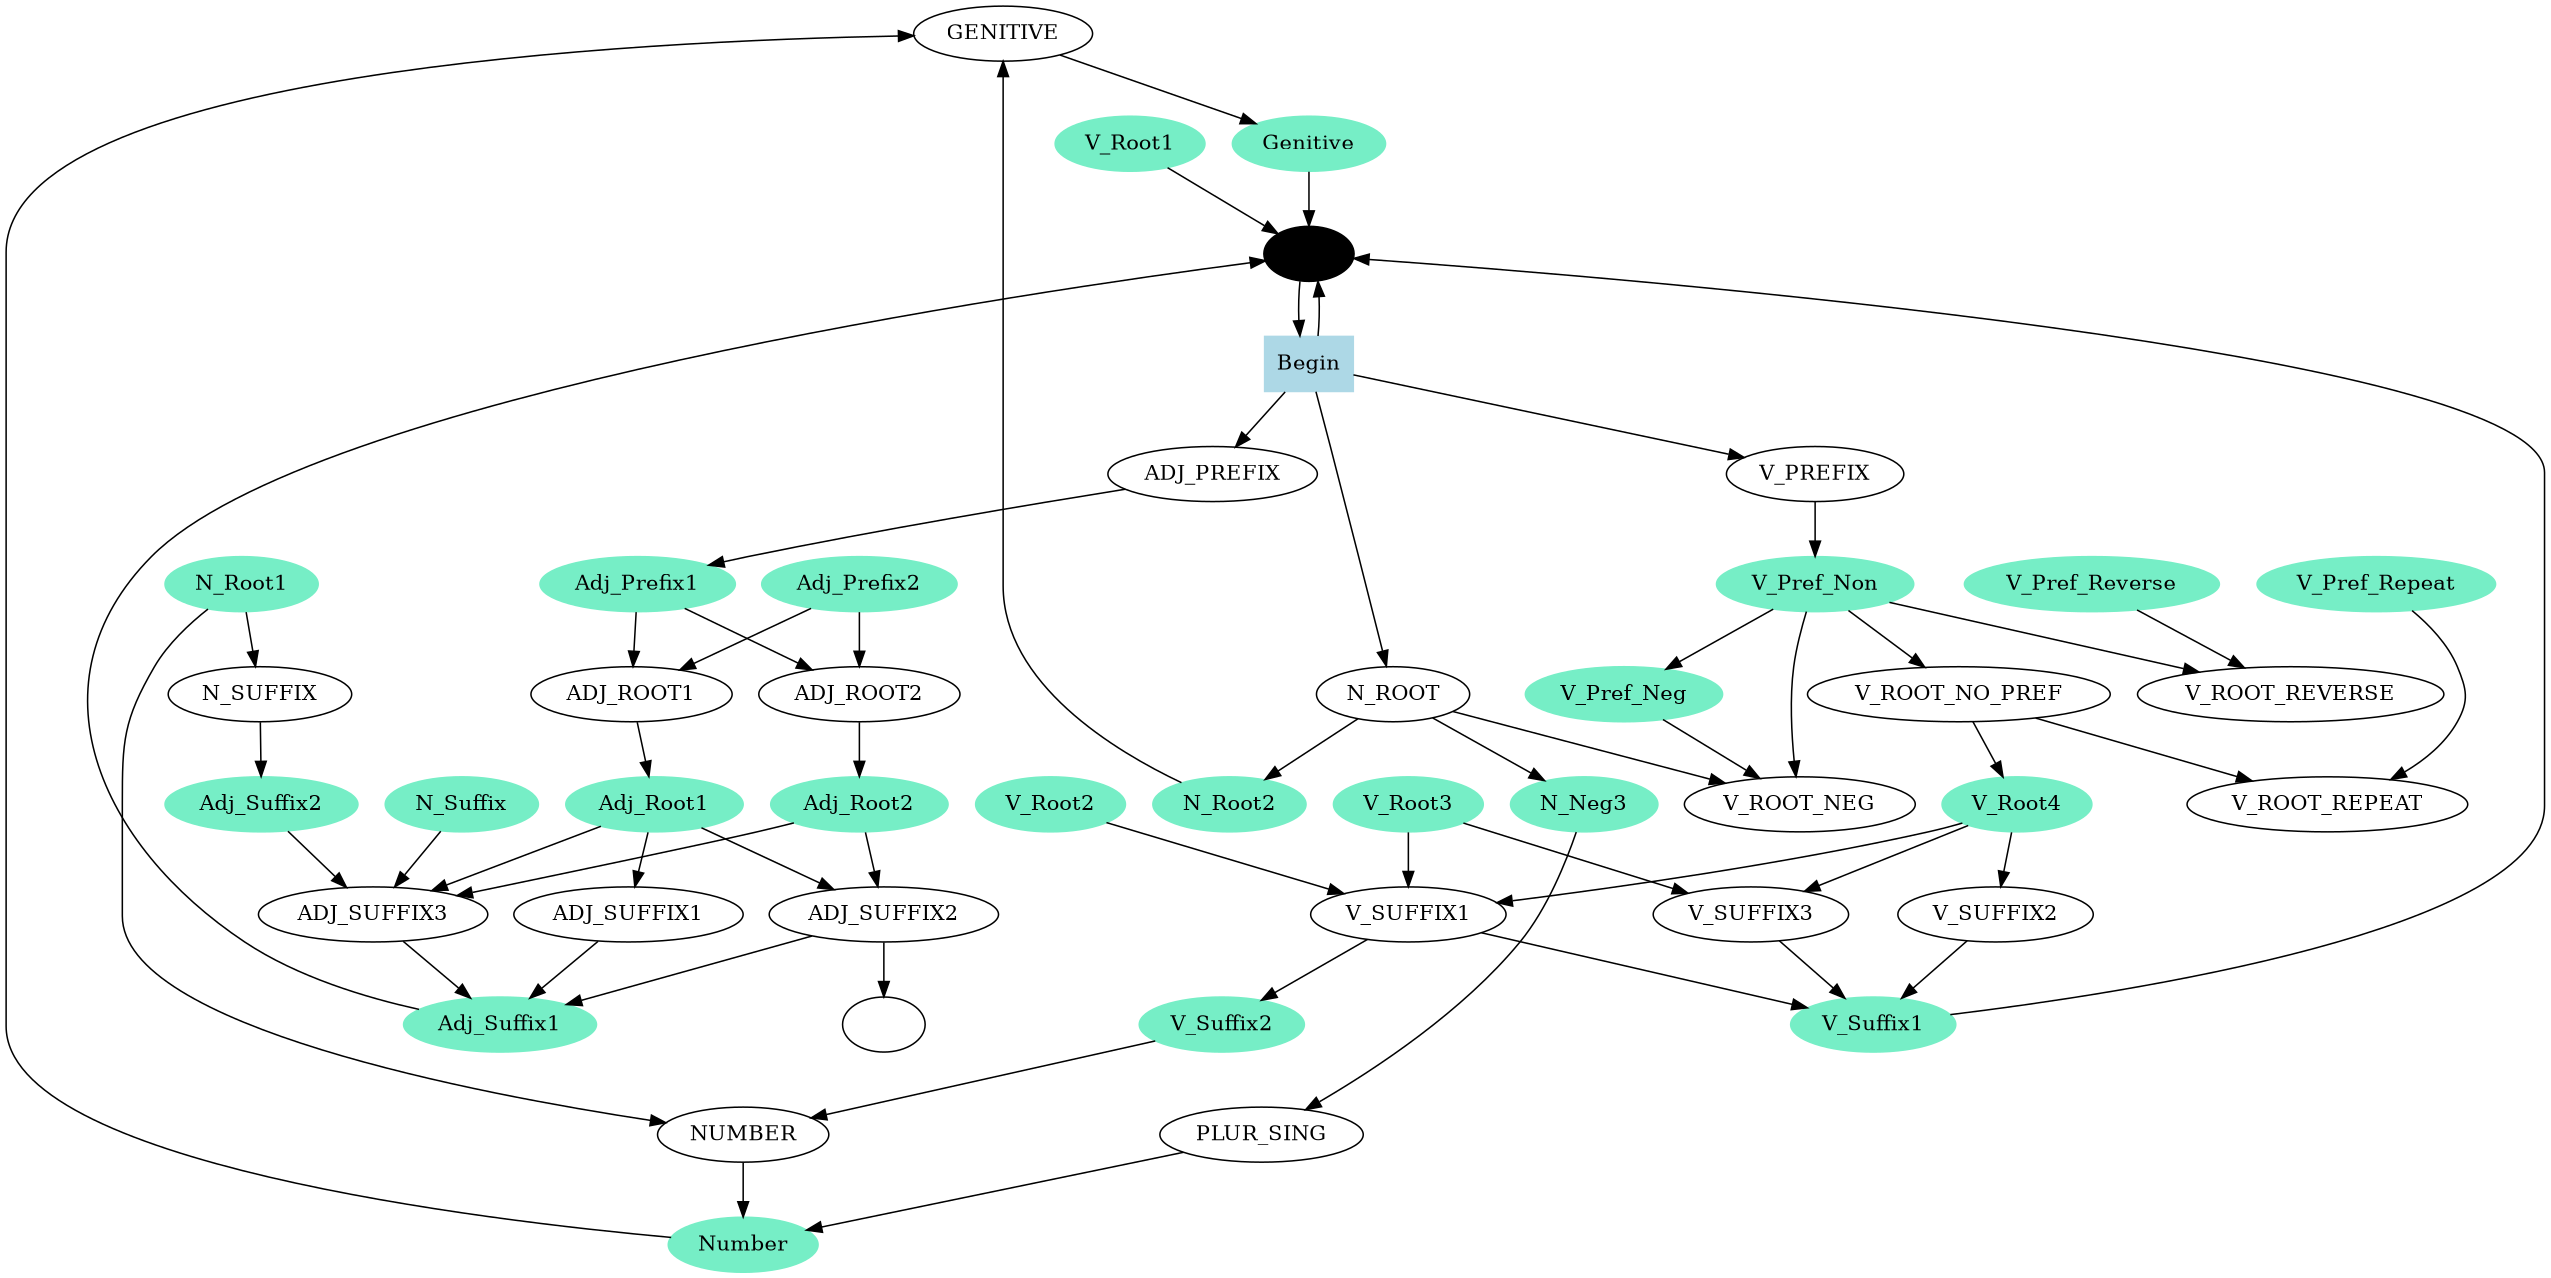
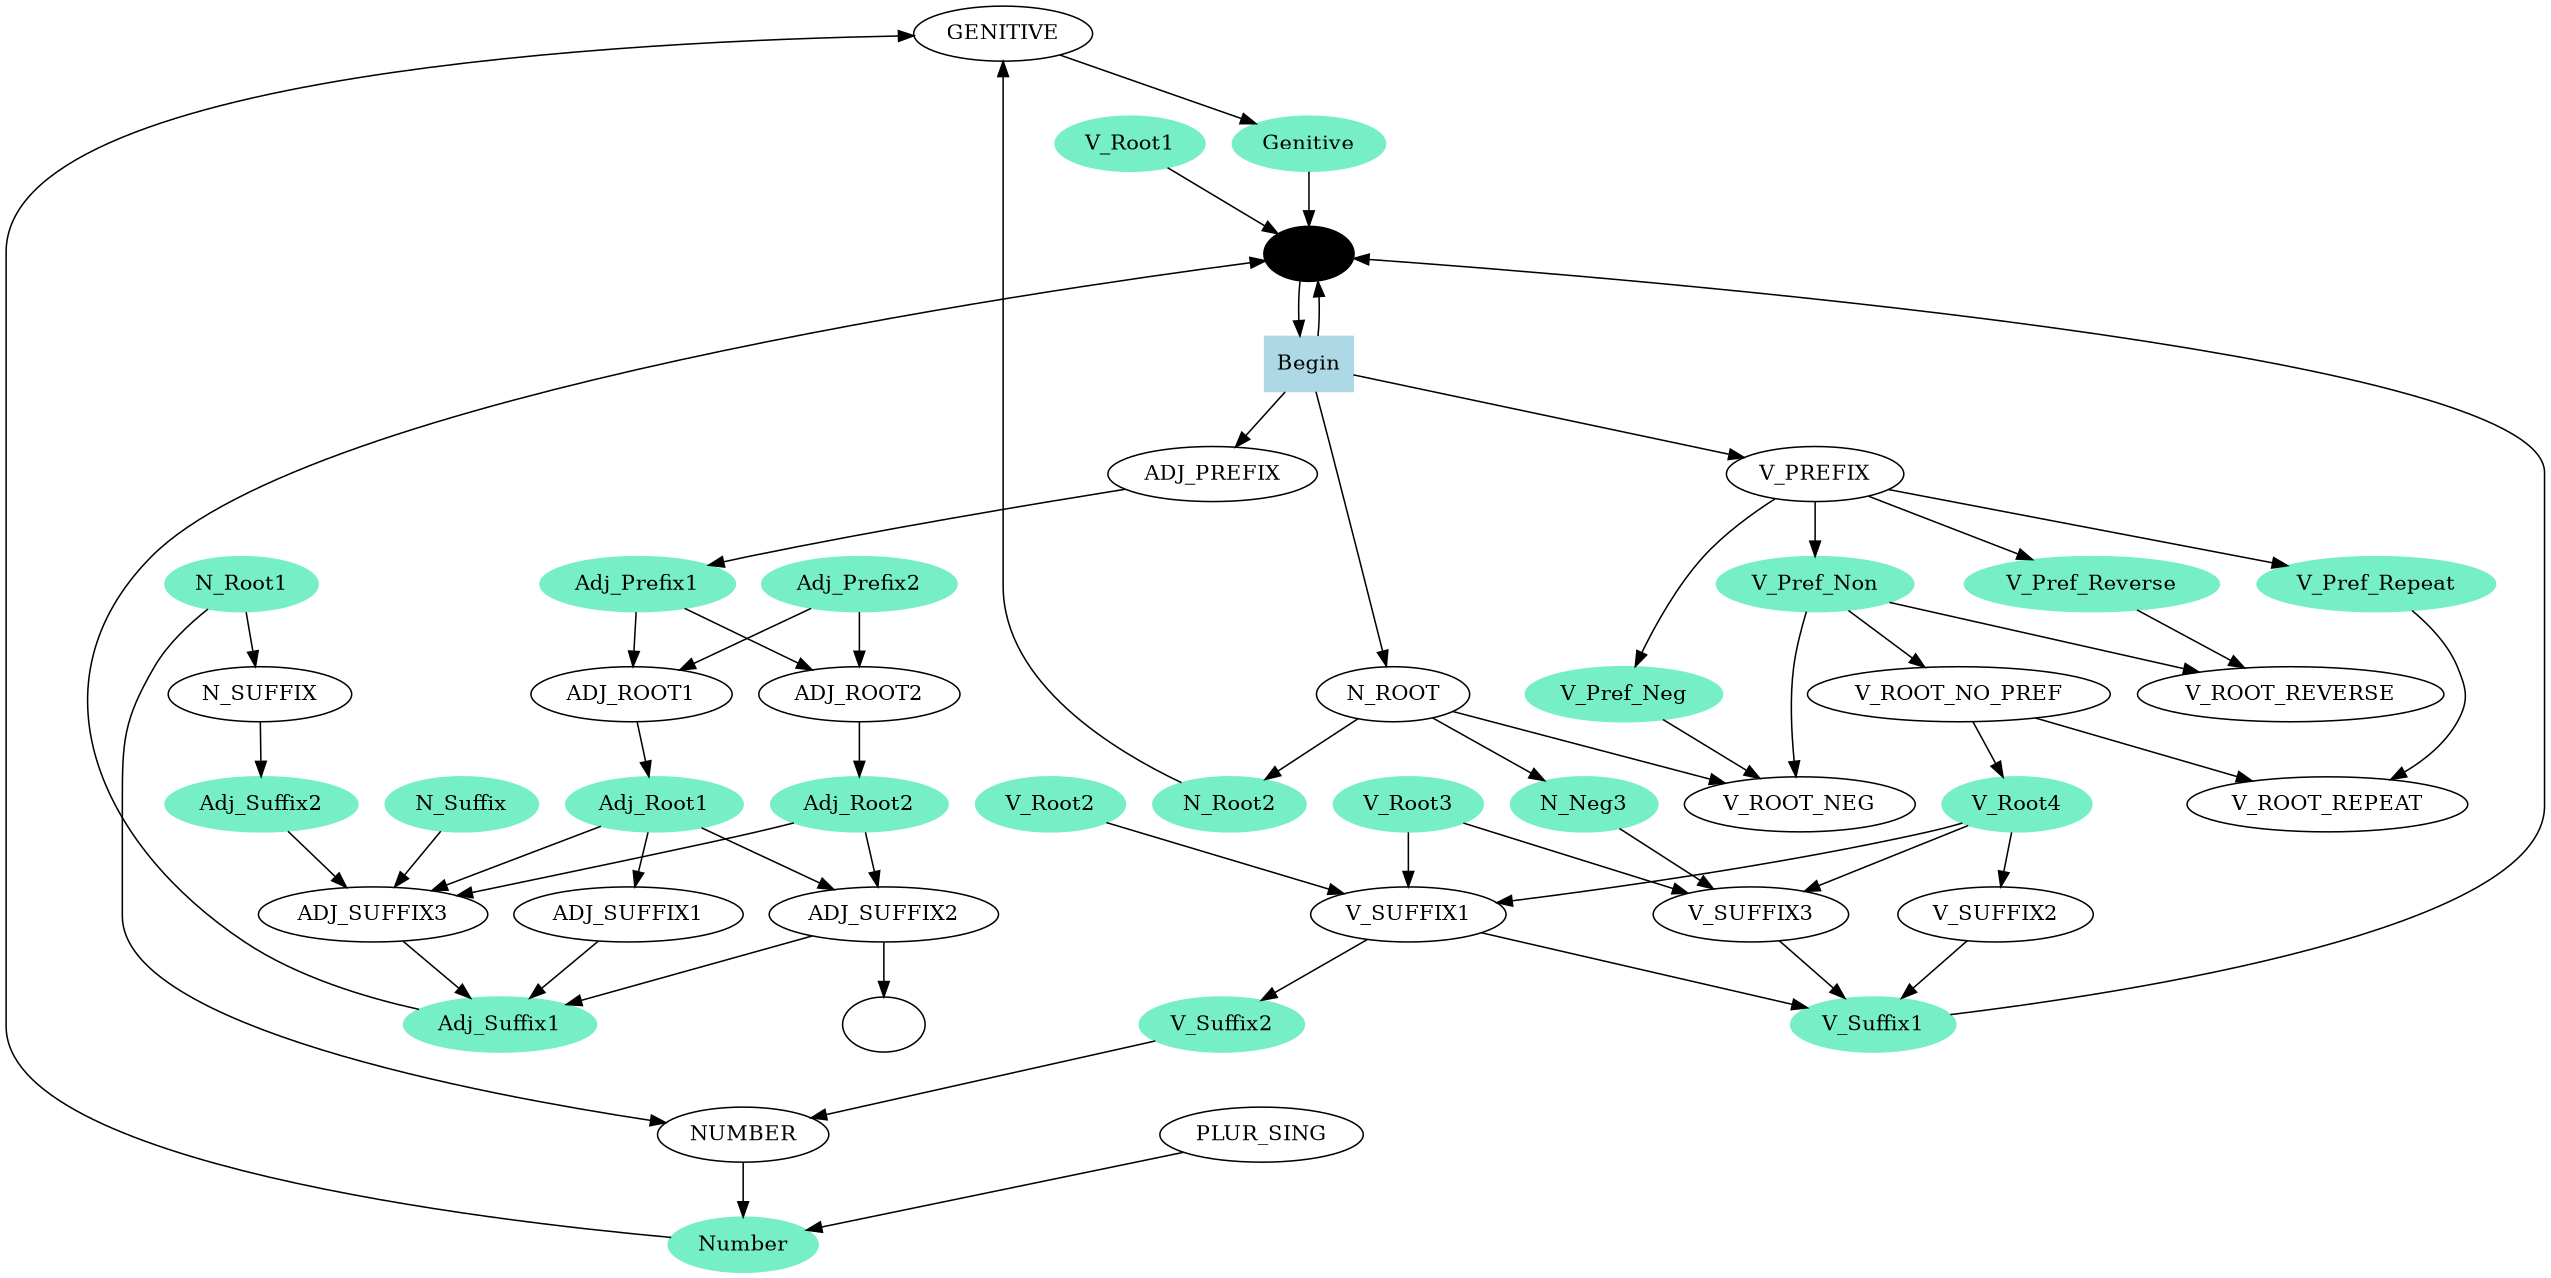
none -> (1943, 525)
none -> (2080, 526)
(1726, 635) -> (1696, 565)
(1474, 990) -> (1660, 854)
